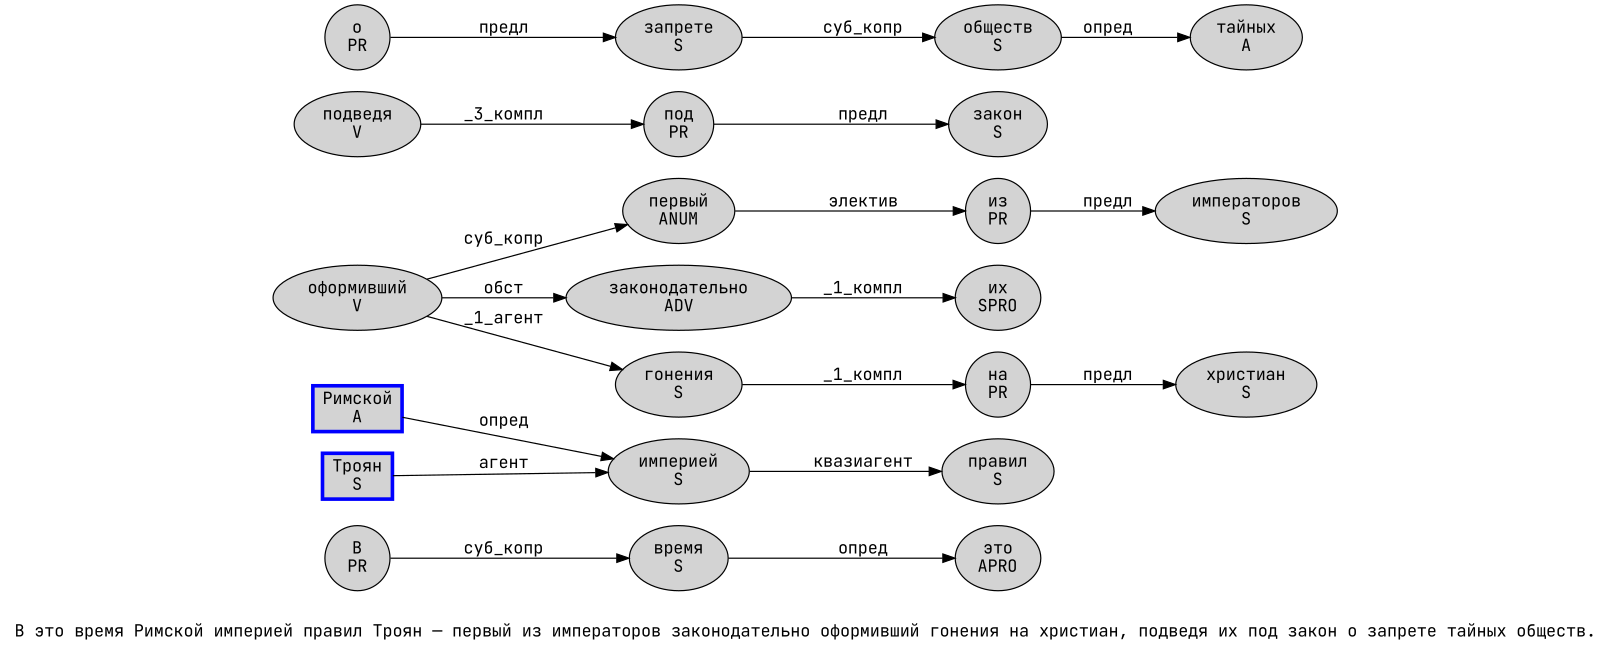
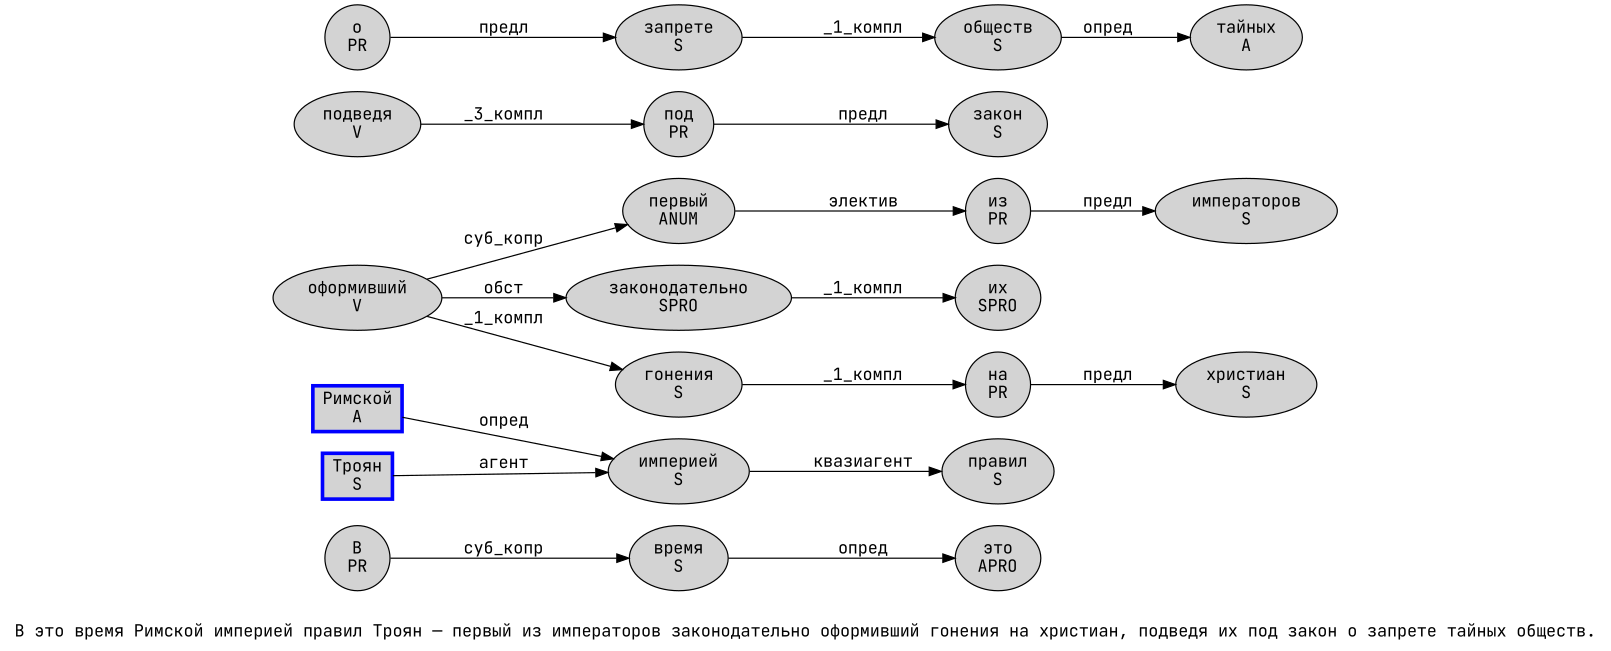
(863, 28) -> (863, 28)
(679, 298) -> (679, 298)
(504, 319) -> (504, 319)
